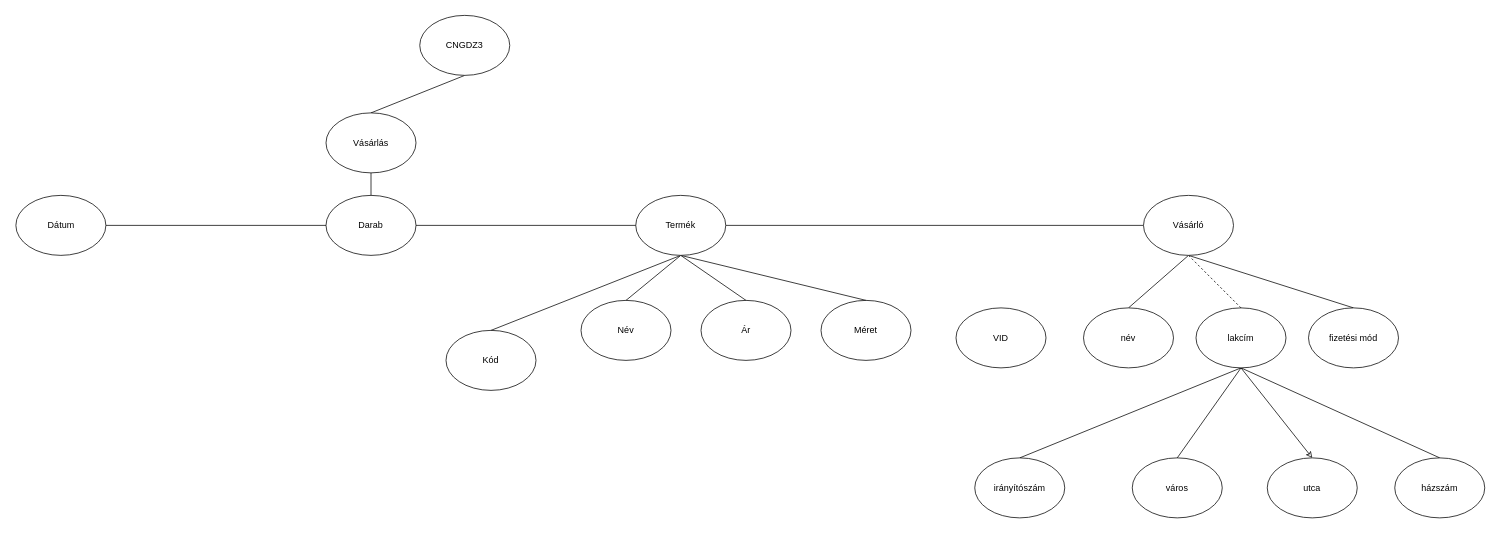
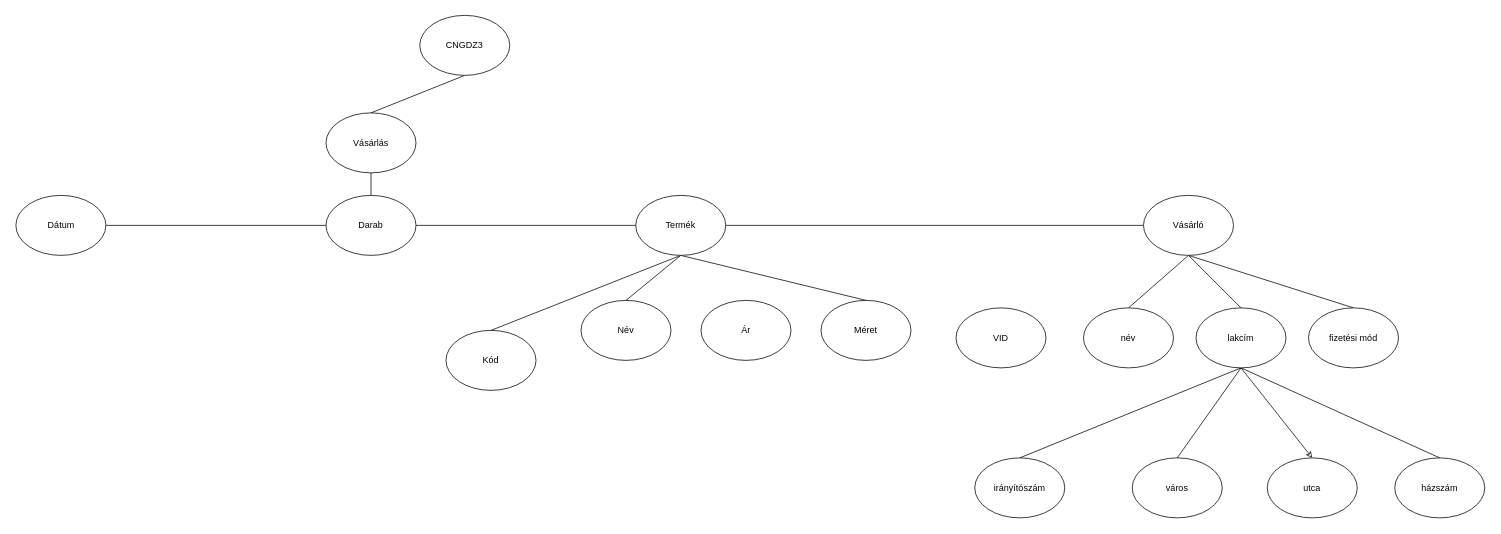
(714, 278) -> none
(1215, 282) -> (1215, 282)
